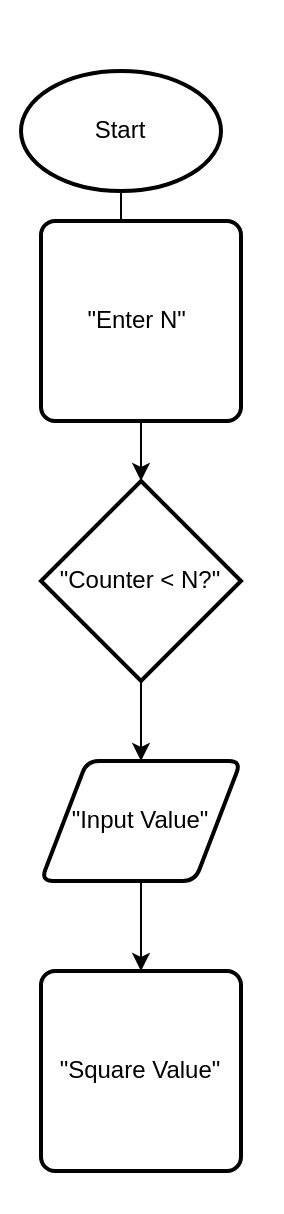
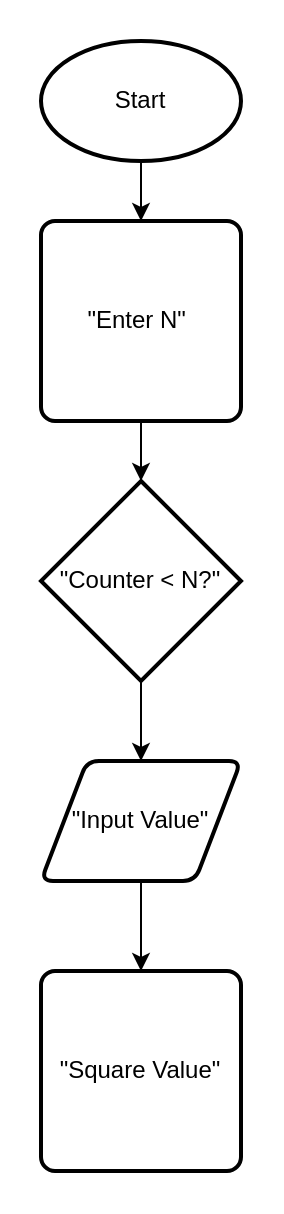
(121, 131) -> (141, 101)
